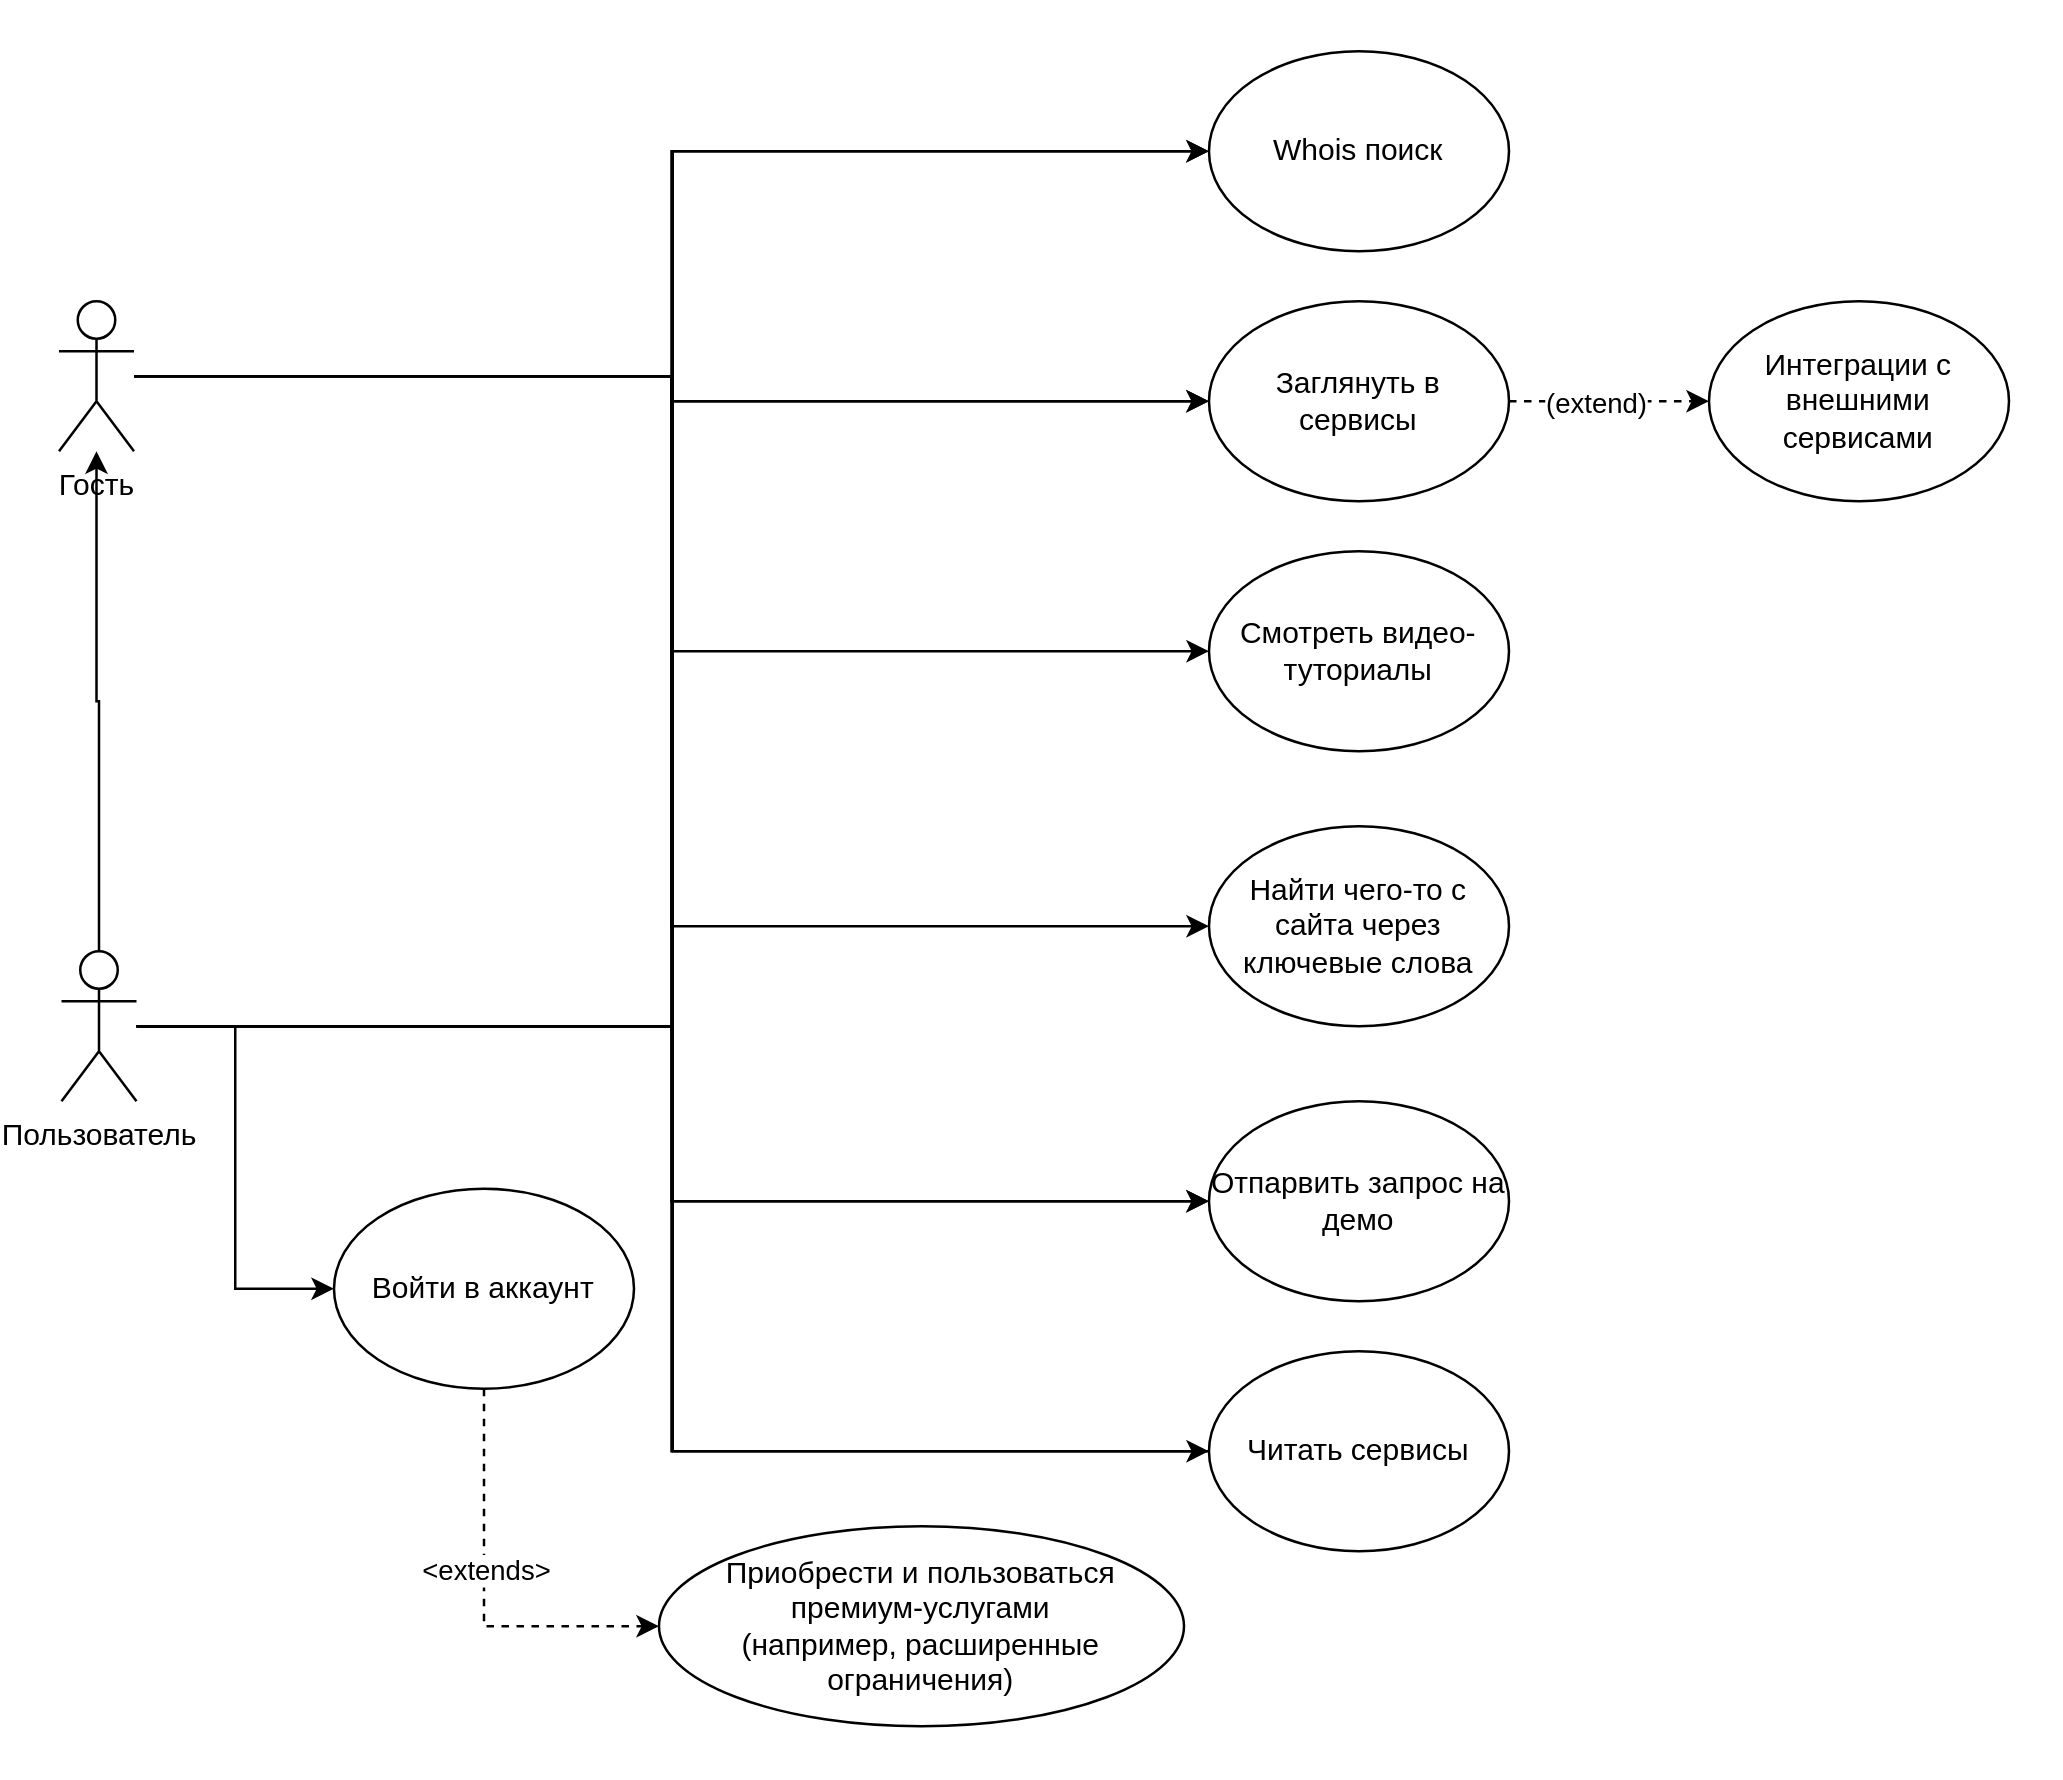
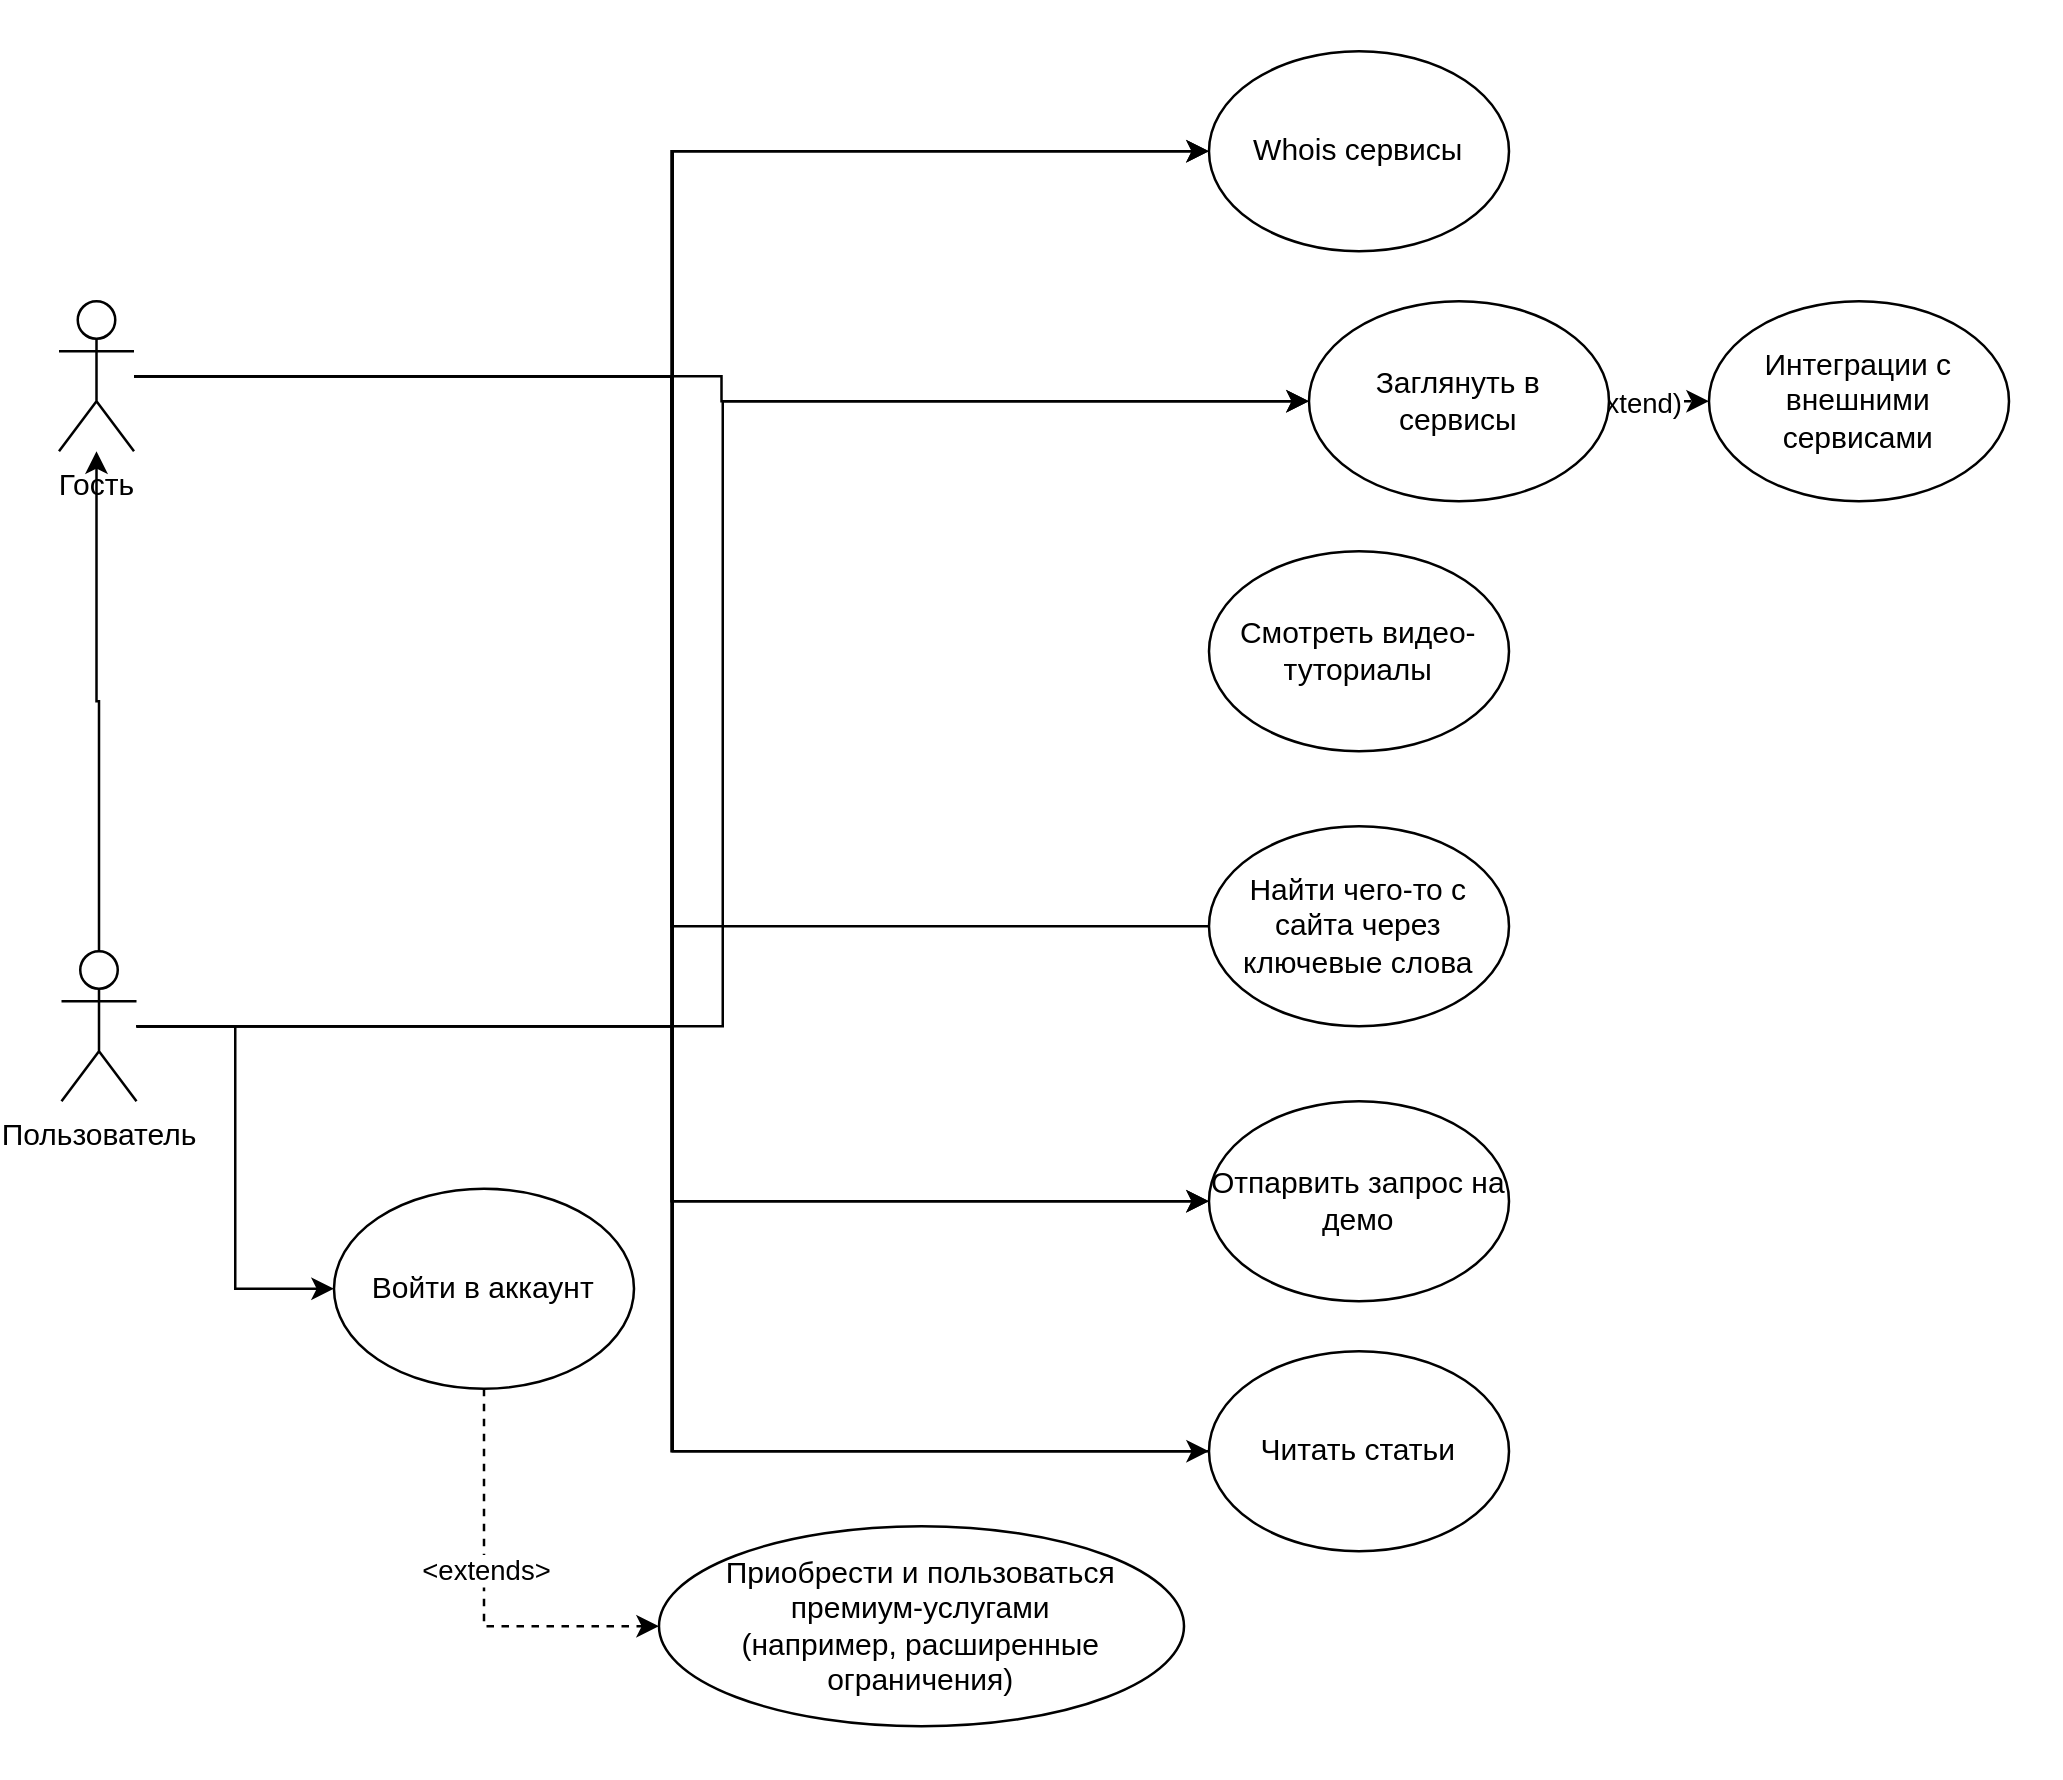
(1359, 151) -> (1359, 151)
(1359, 401) -> (1459, 401)
(959, 651) -> none
(1191, 926) -> (1197, 926)
(1359, 1451) -> (1359, 1451)
